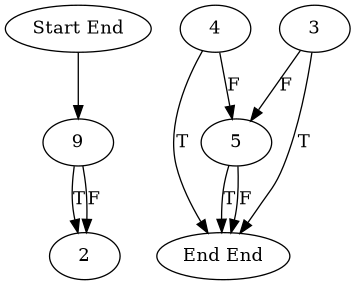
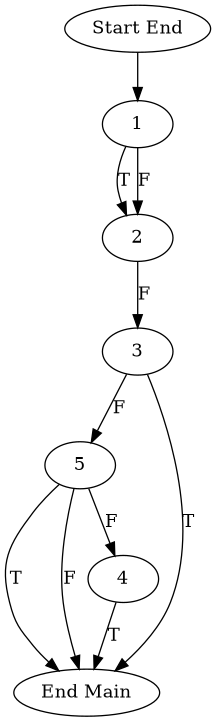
(225, 79) -> (99, 516)
(78, 142) -> (138, 124)
(223, 256) -> (87, 693)
none -> (138, 288)
